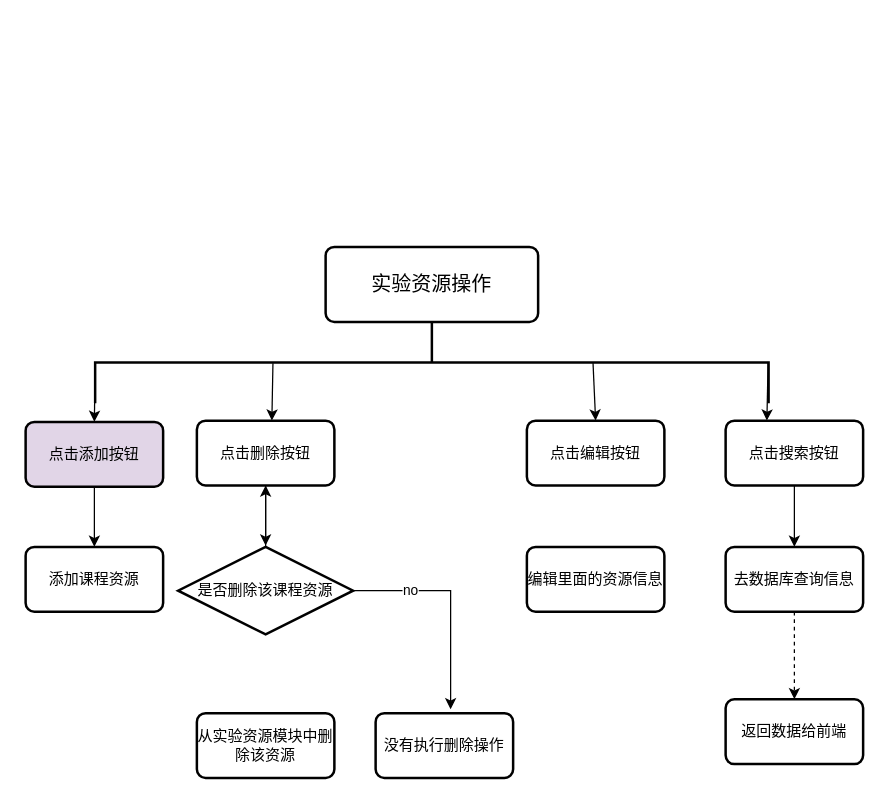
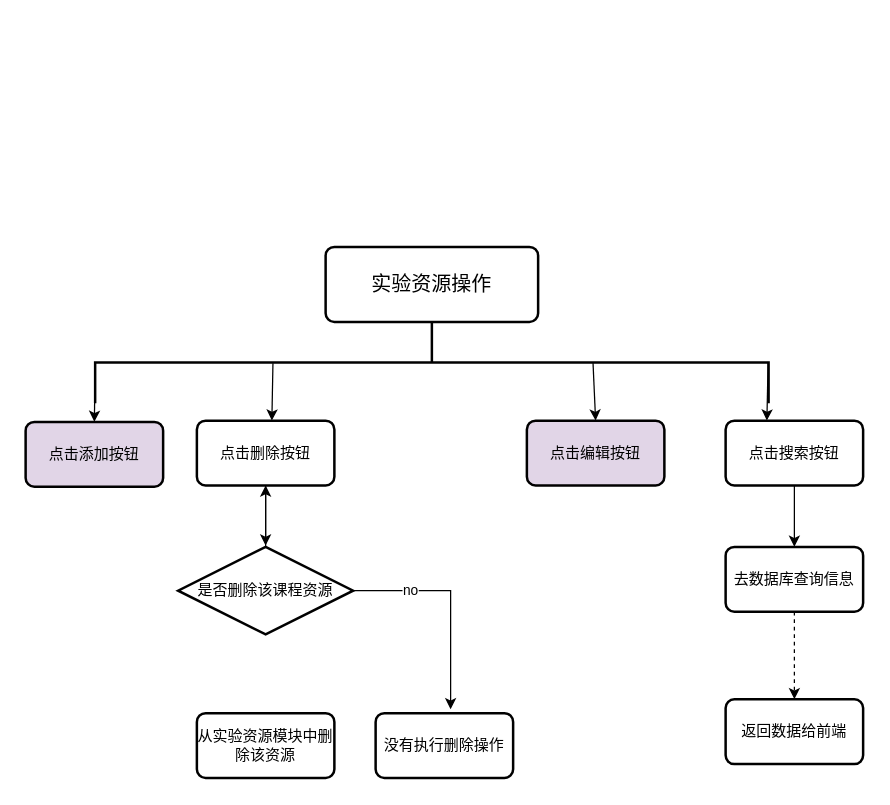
(596, 453) -> (596, 453)
(94, 513) -> none
(94, 579) -> none
(596, 579) -> none
